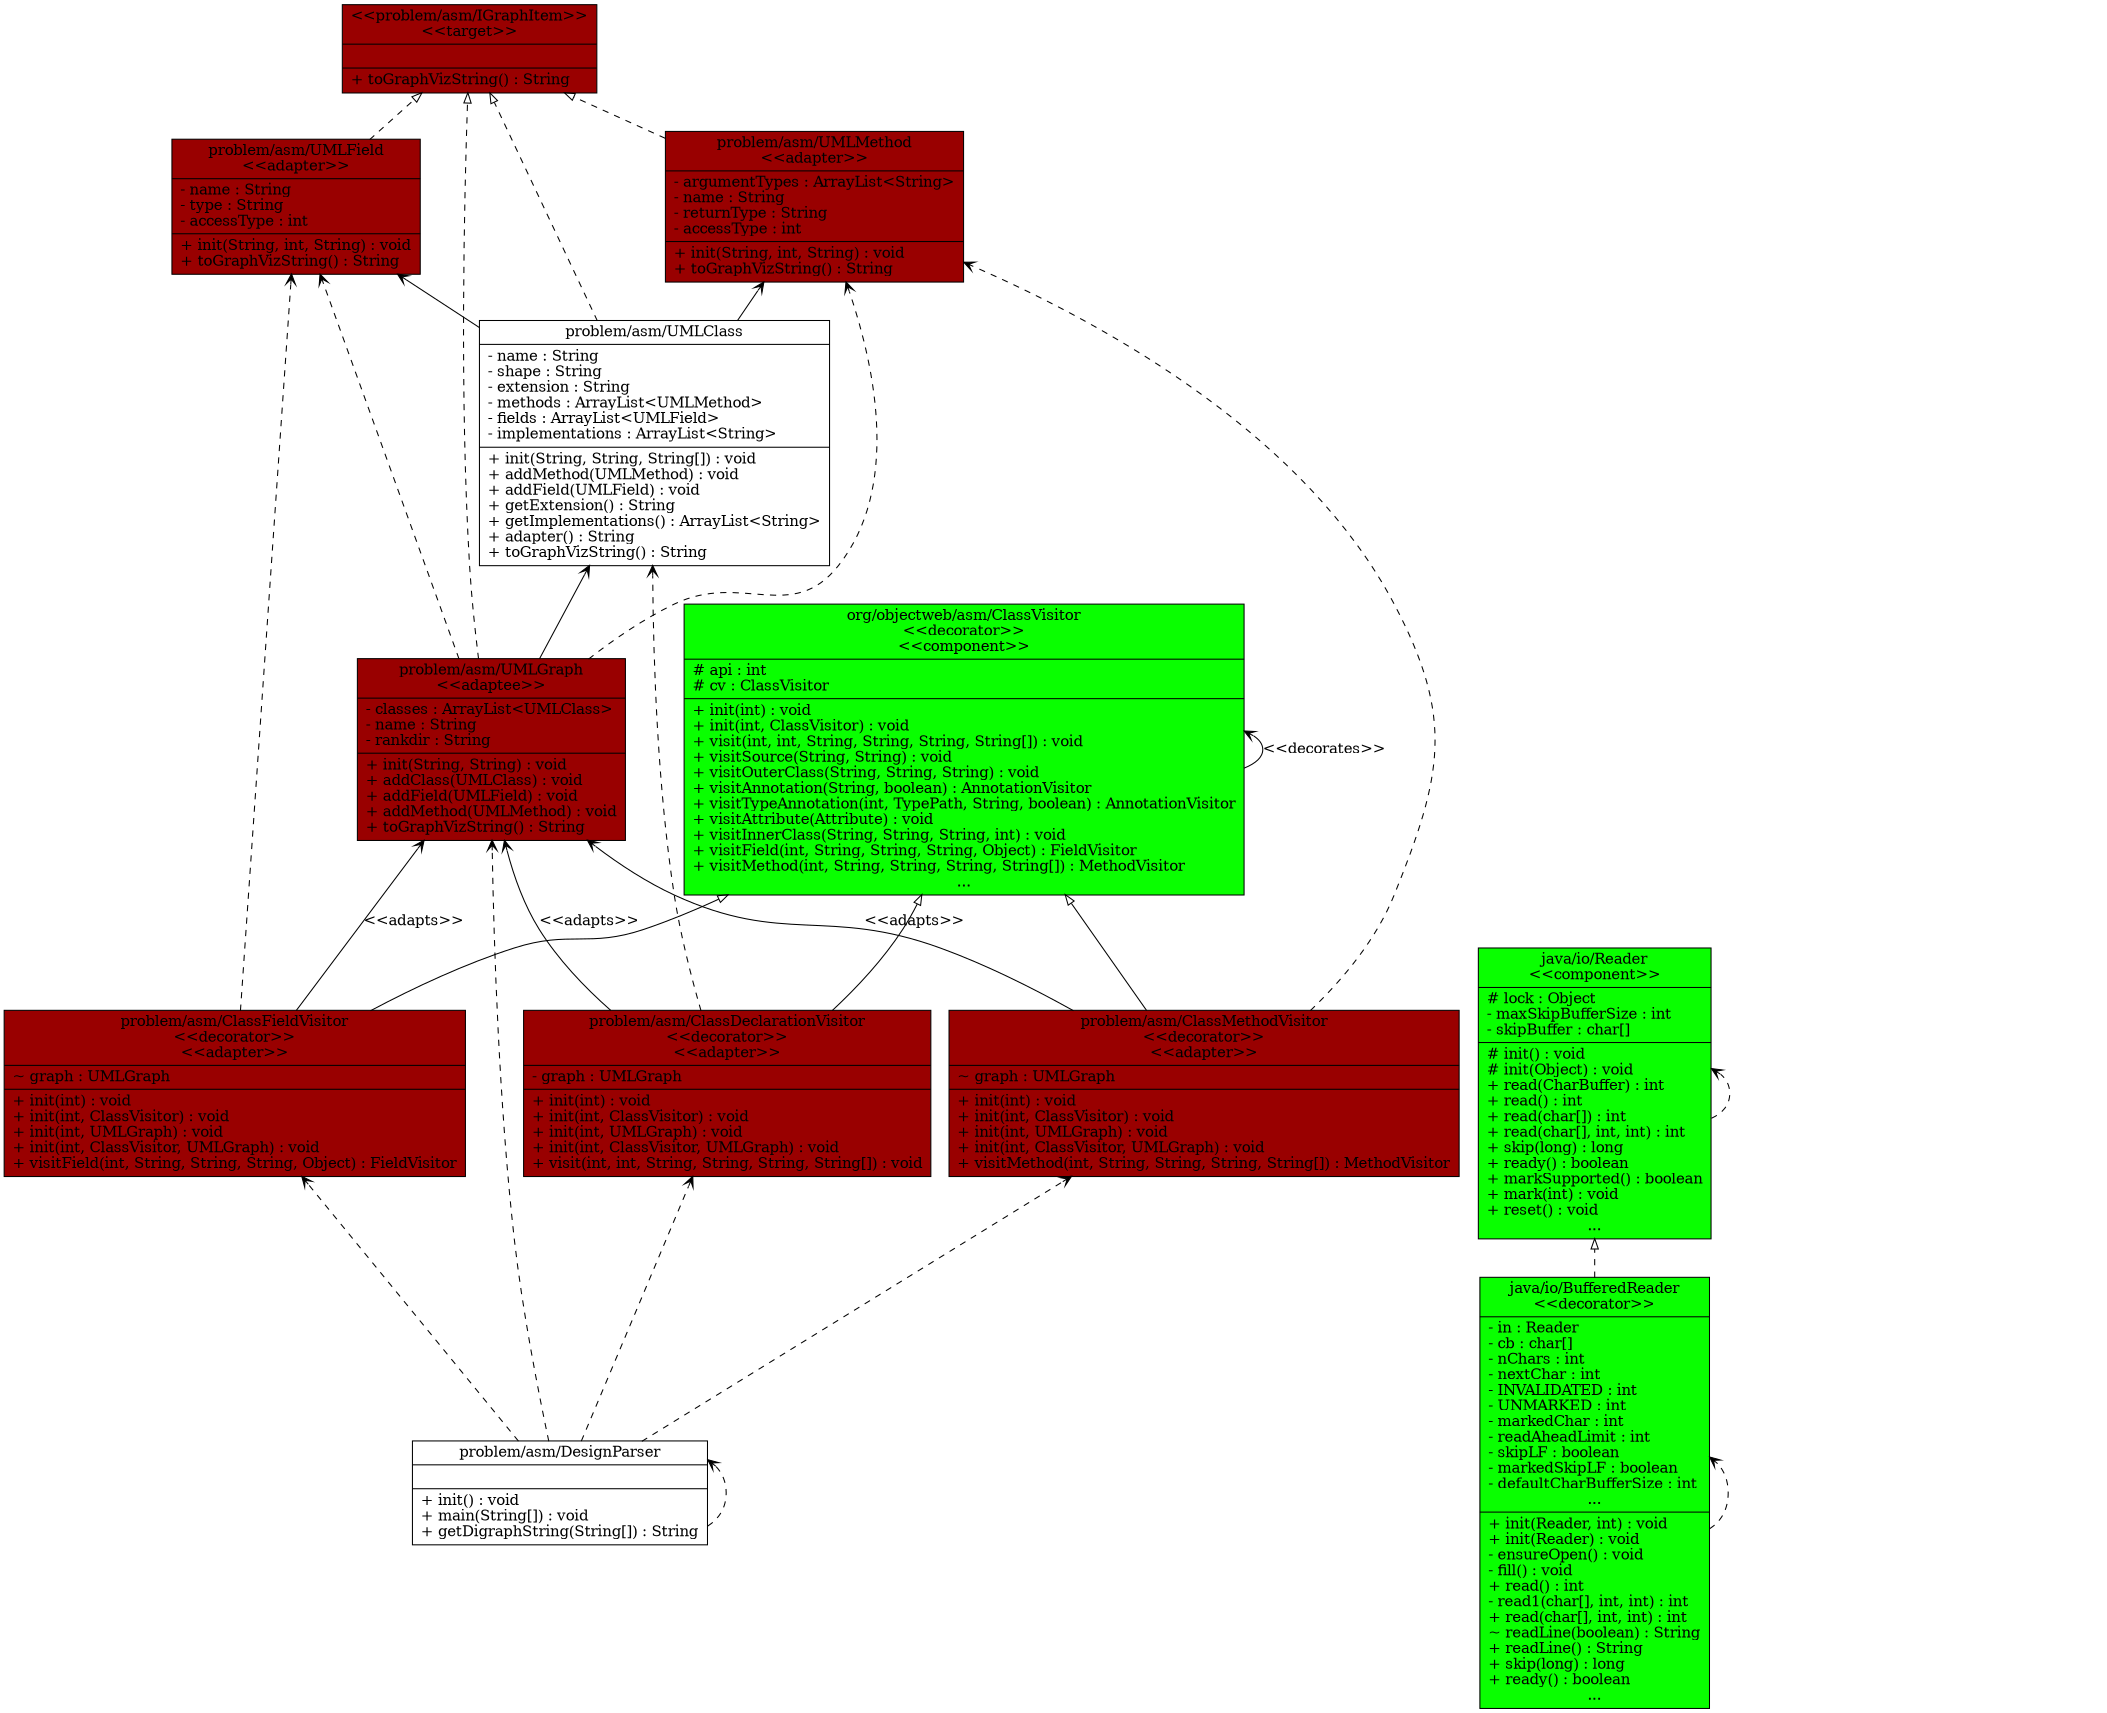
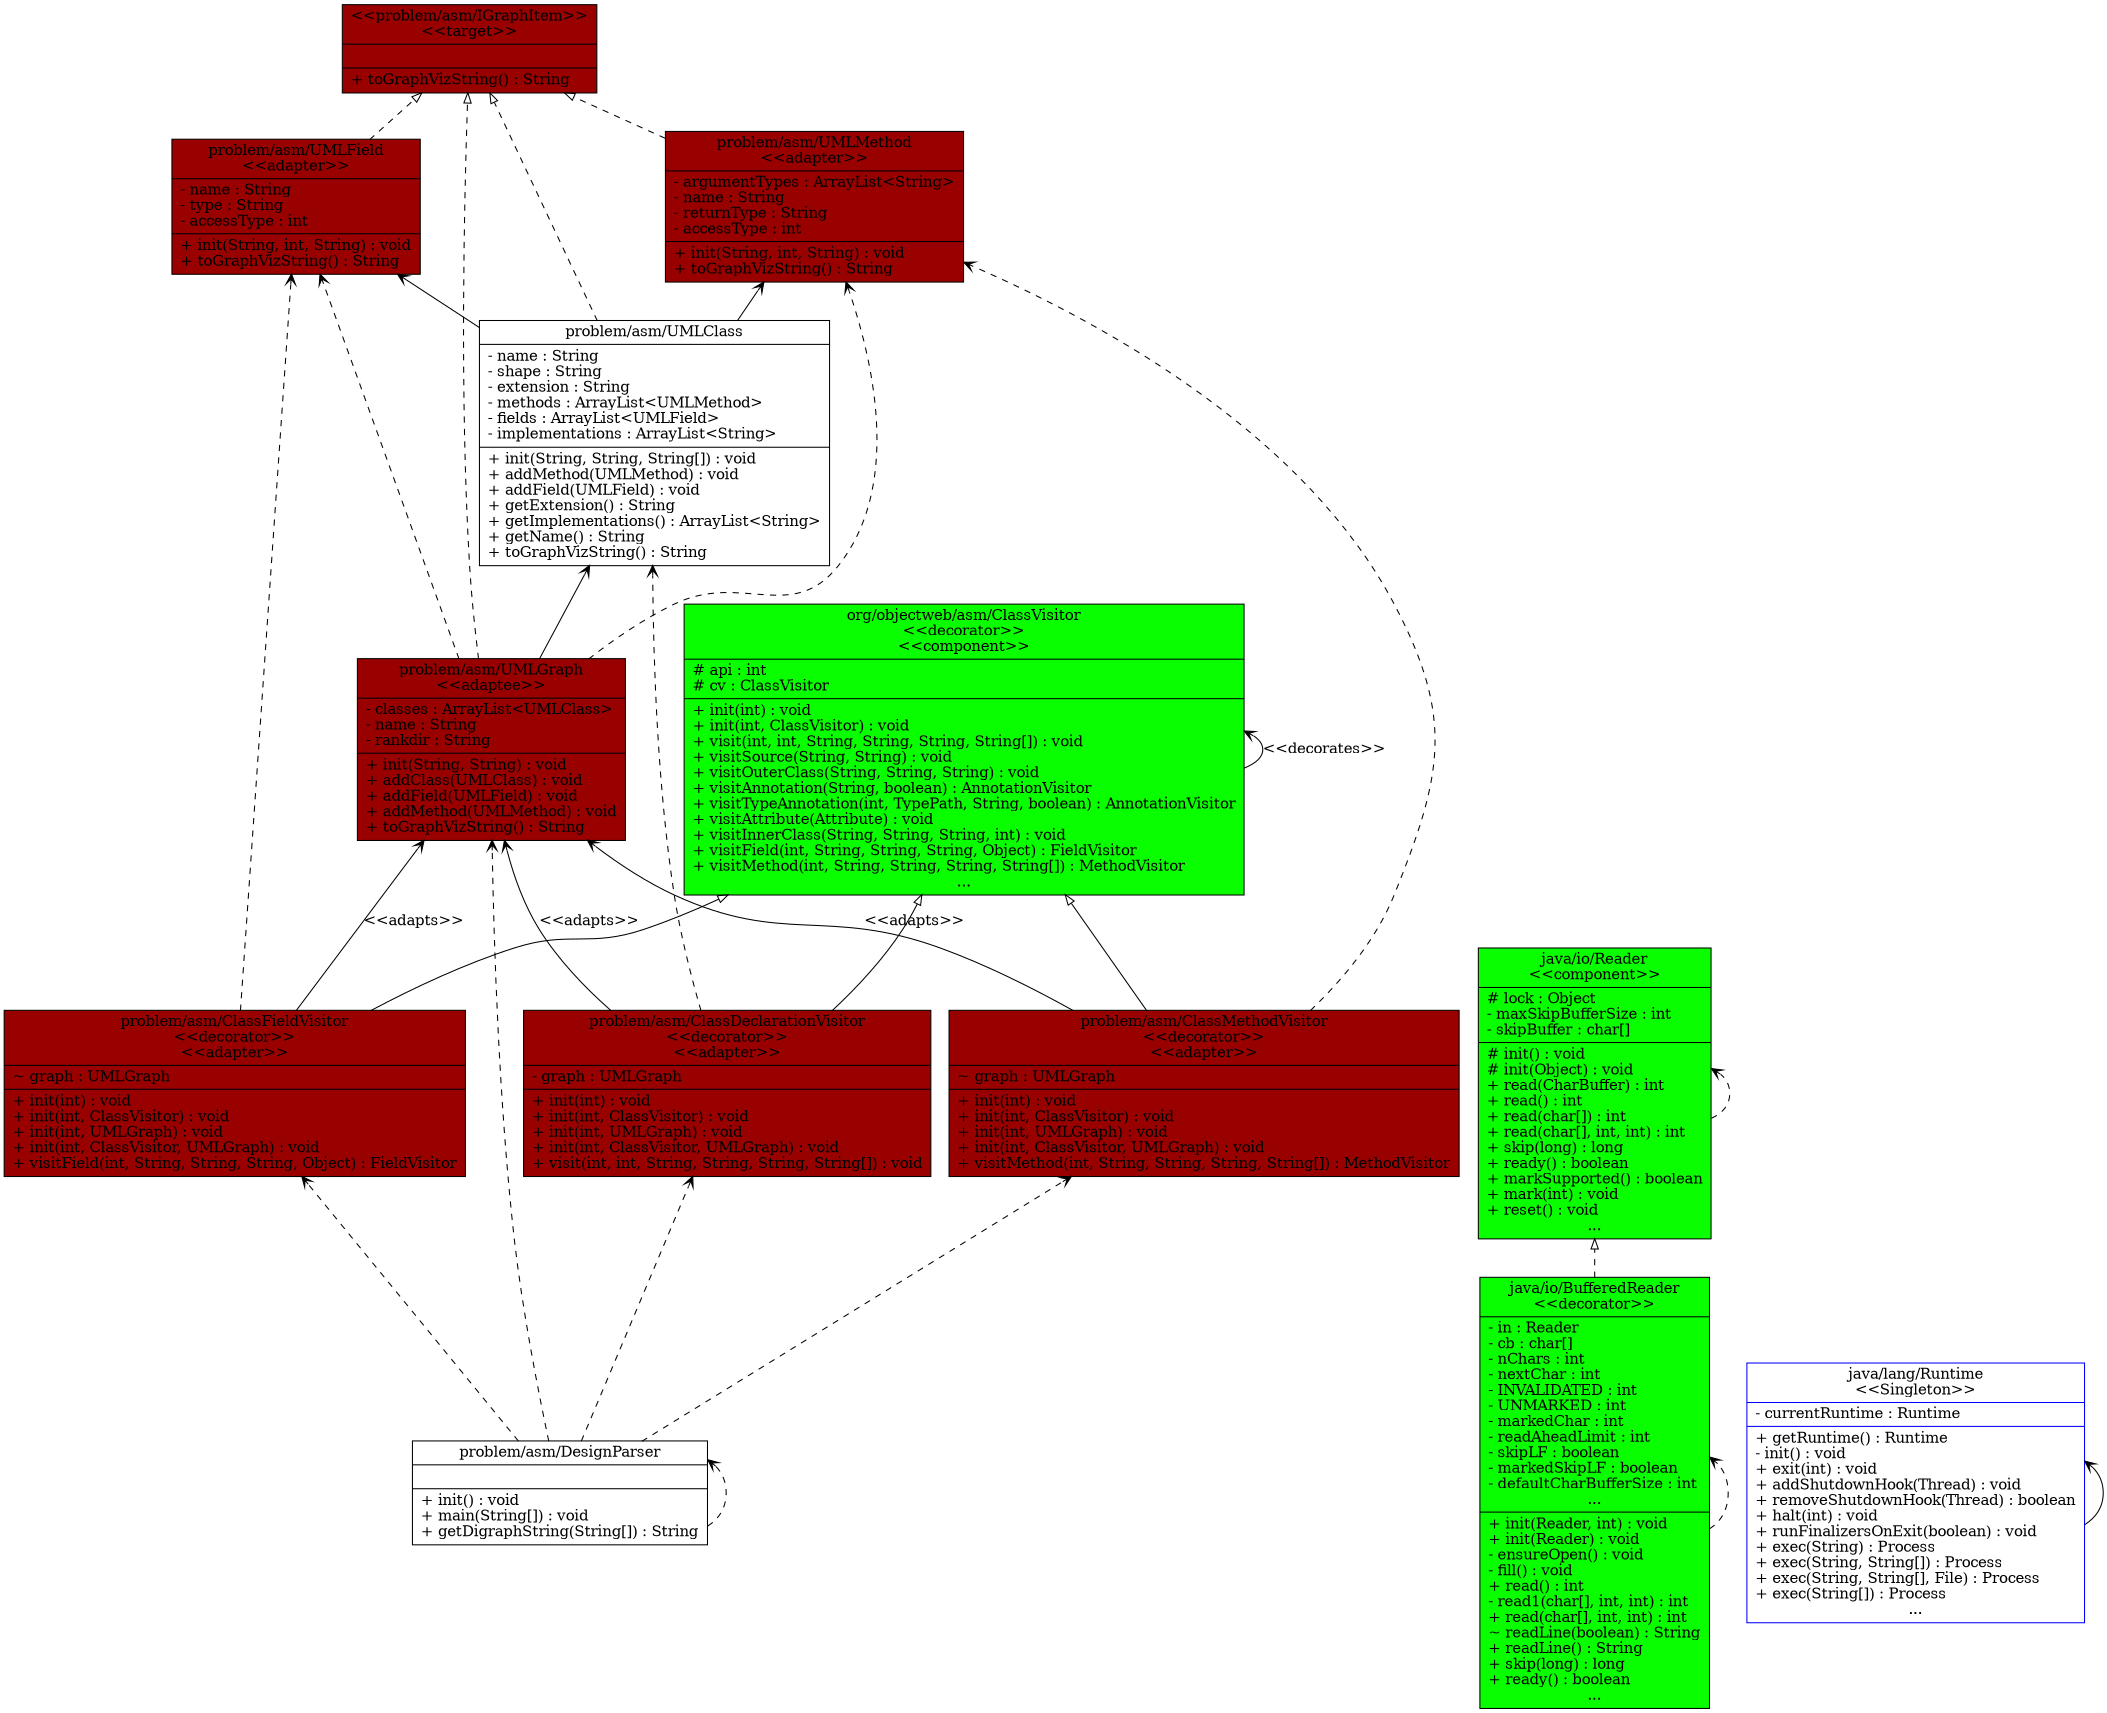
(562, 537) -> (566, 537)
none -> (1916, 1493)
